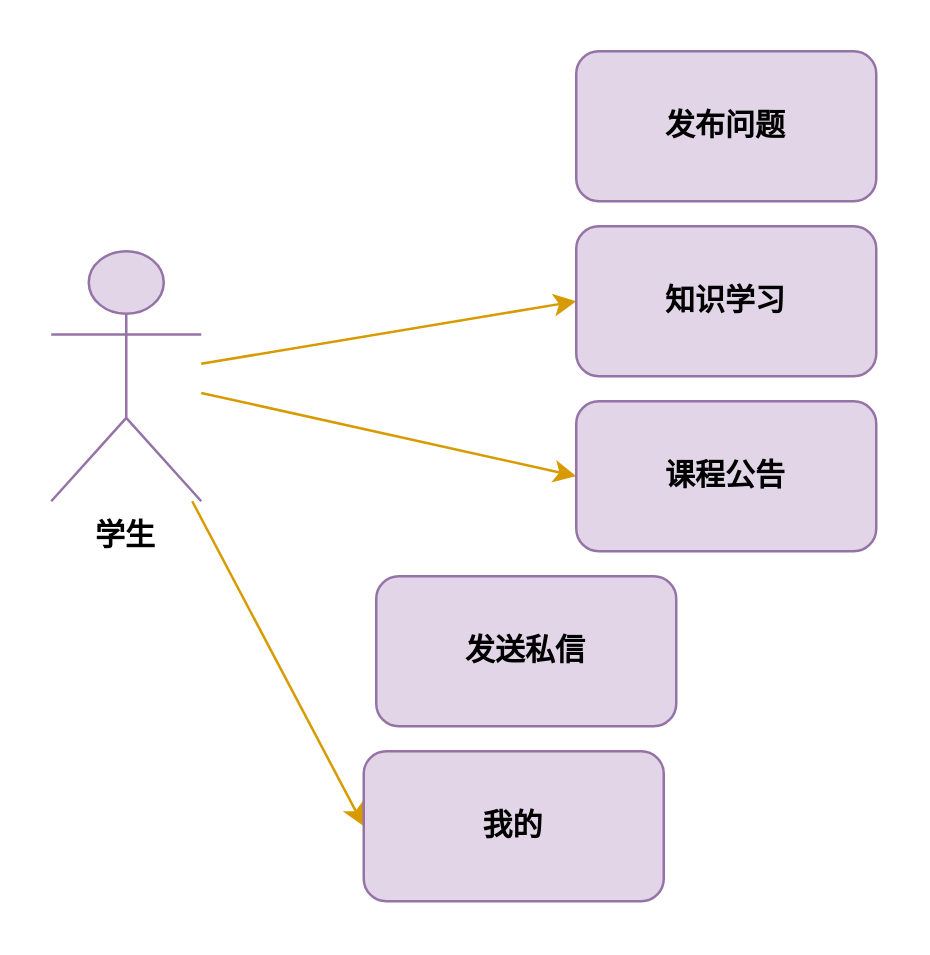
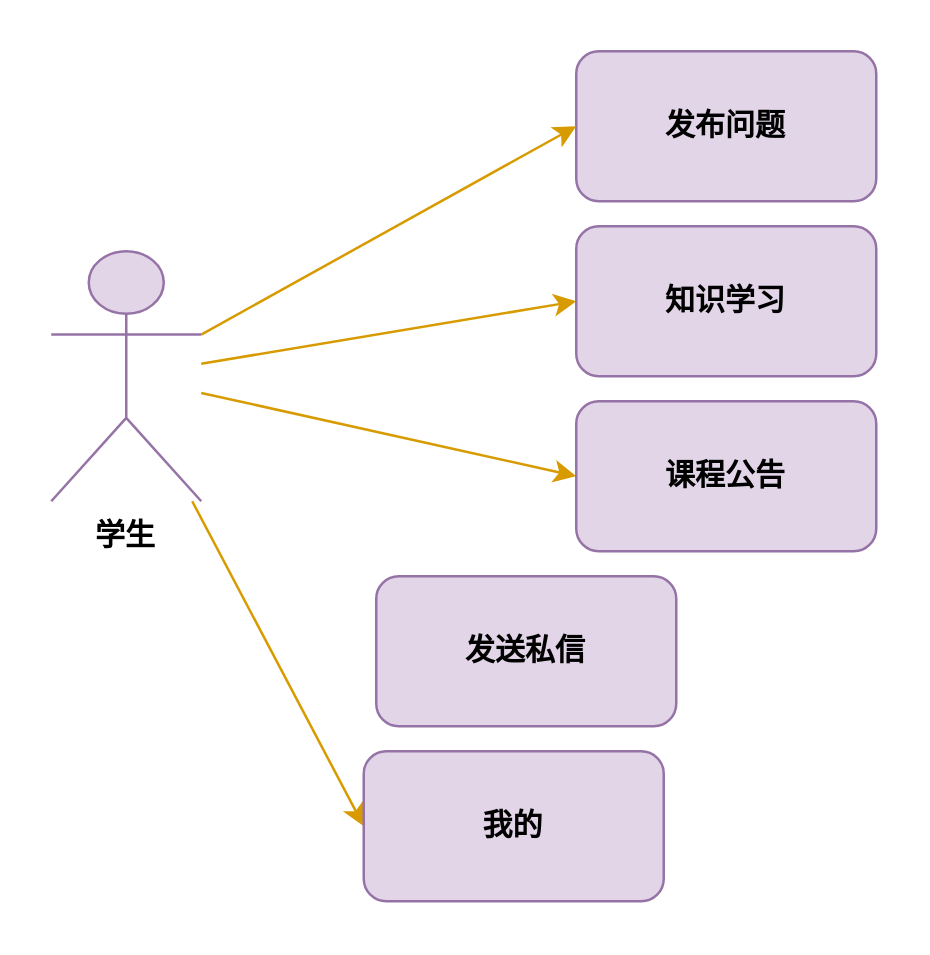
none -> (382, 234)
